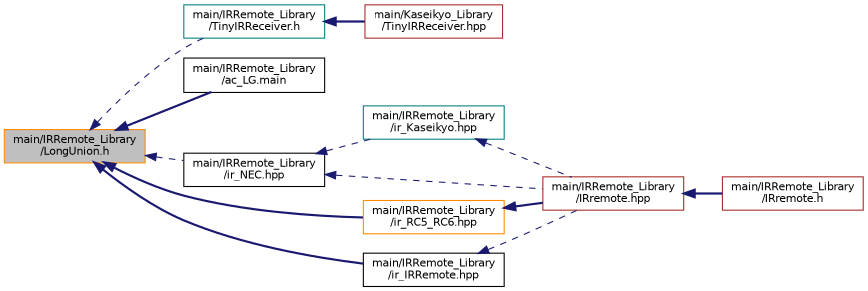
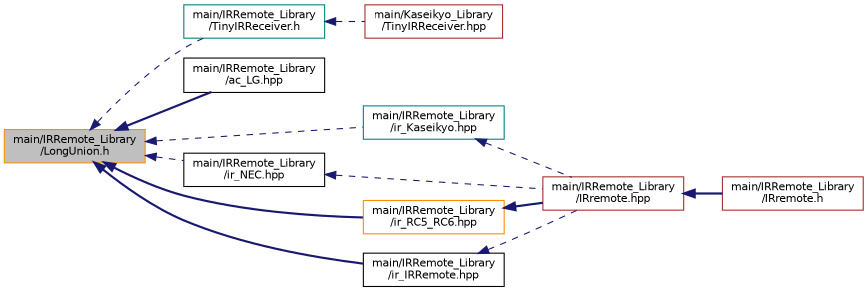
(350, 22) -> (350, 22)
(254, 75) -> (254, 75)
(349, 145) -> (260, 134)
